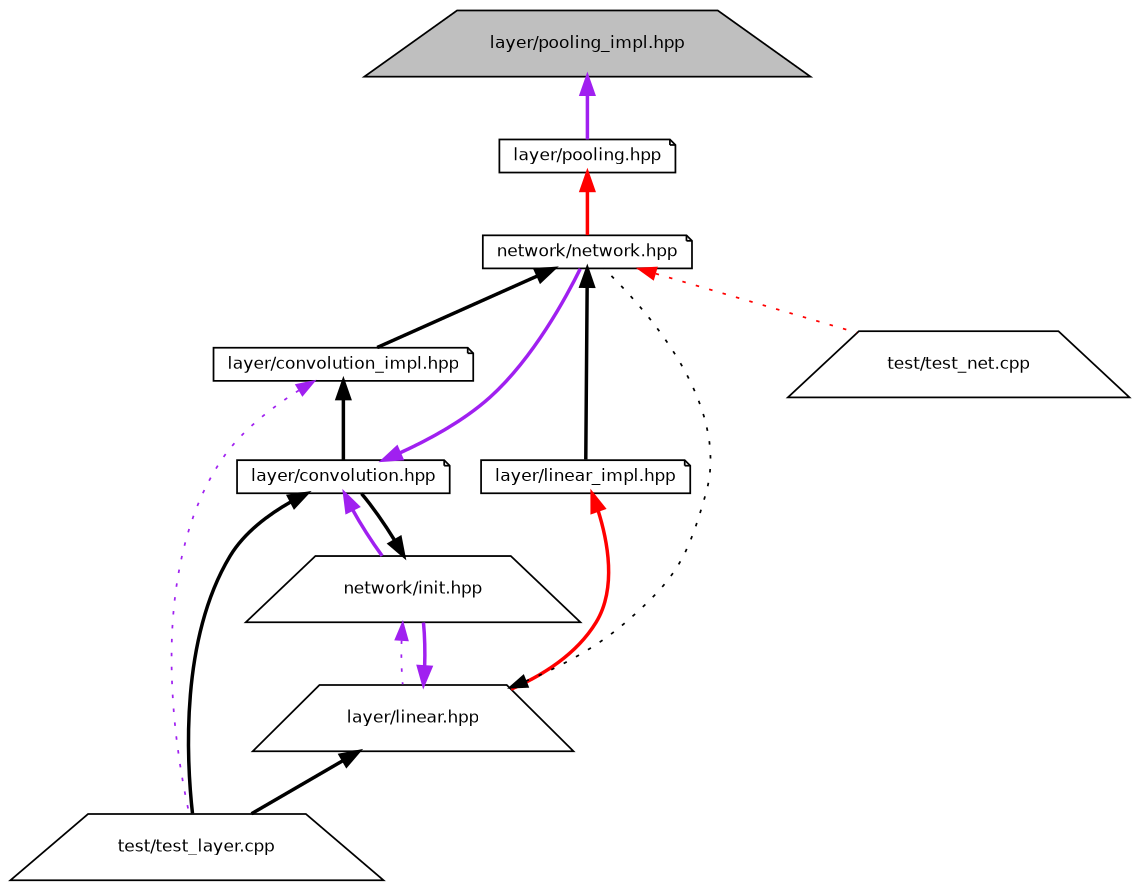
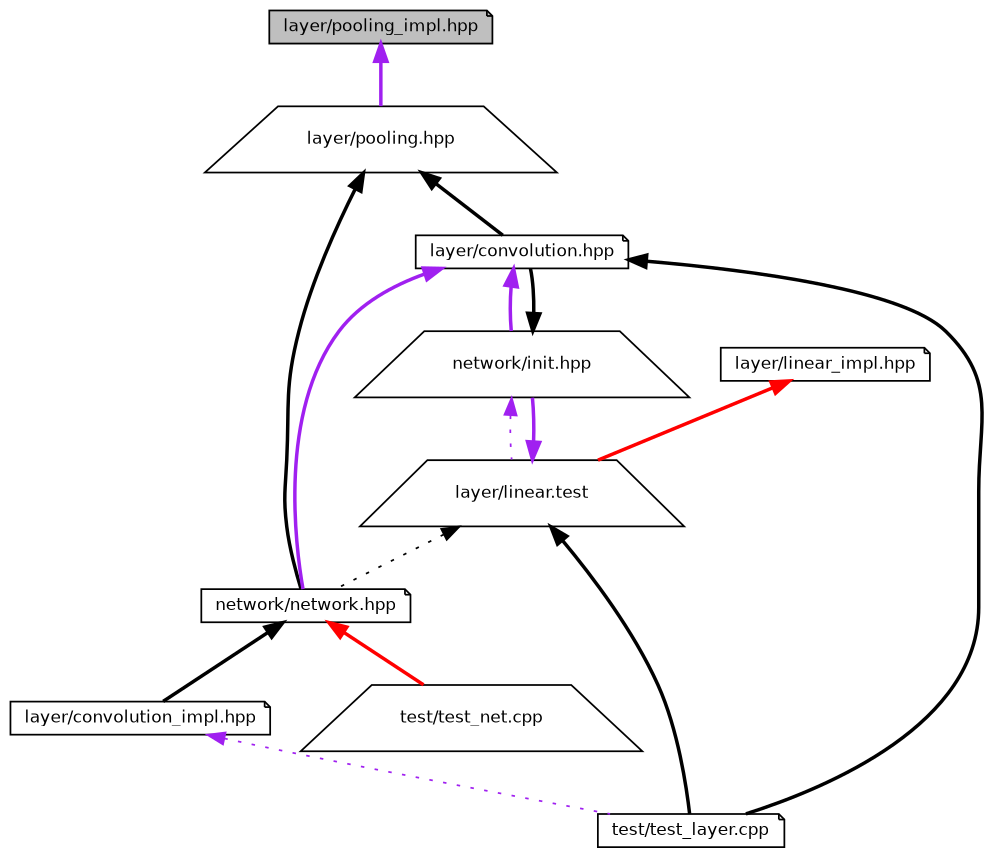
(587, 44) -> (381, 27)
(587, 156) -> (381, 139)
(587, 213) -> (289, 384)
(756, 303) -> (384, 659)
(586, 373) -> none
(343, 429) -> (469, 210)
(413, 718) -> (522, 493)
(197, 847) -> (691, 831)
